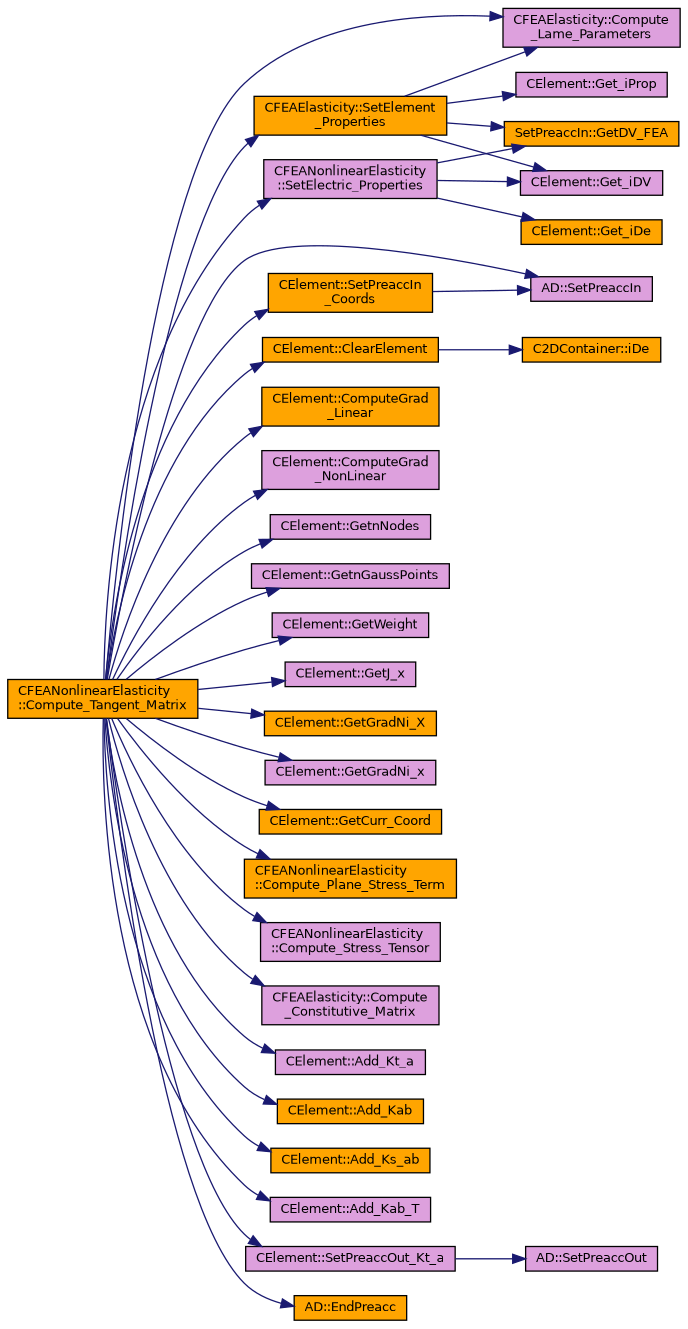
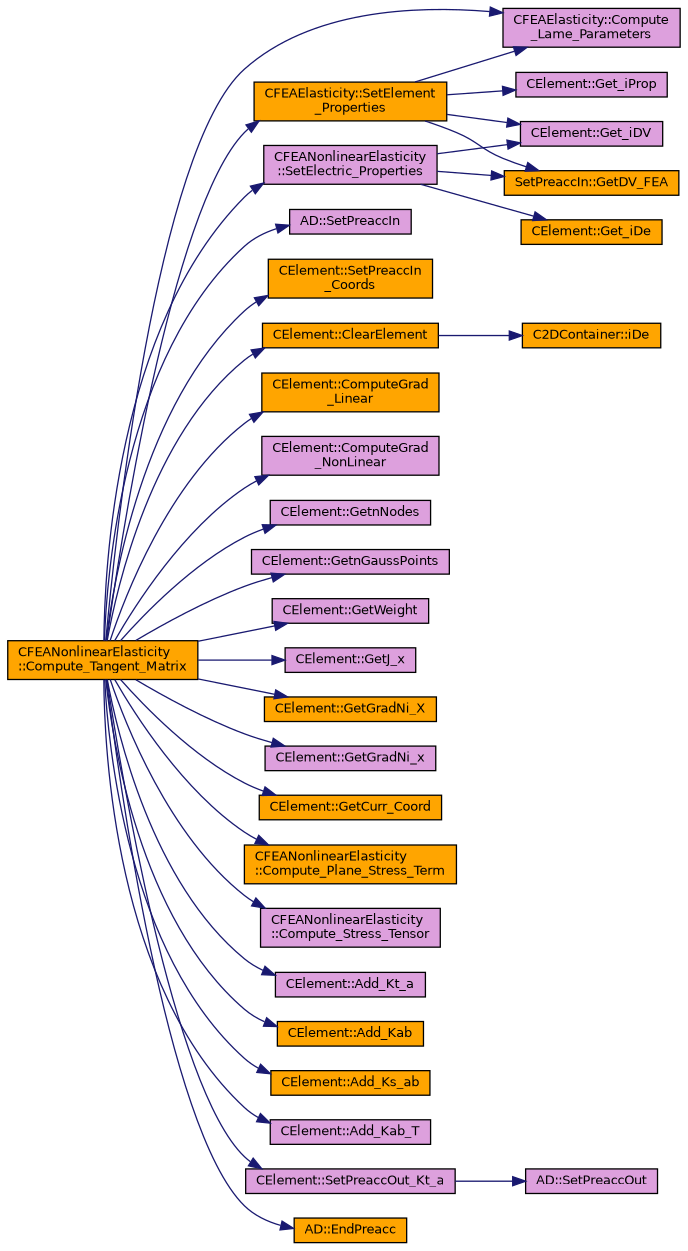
(475, 291) -> none
(350, 1005) -> none
